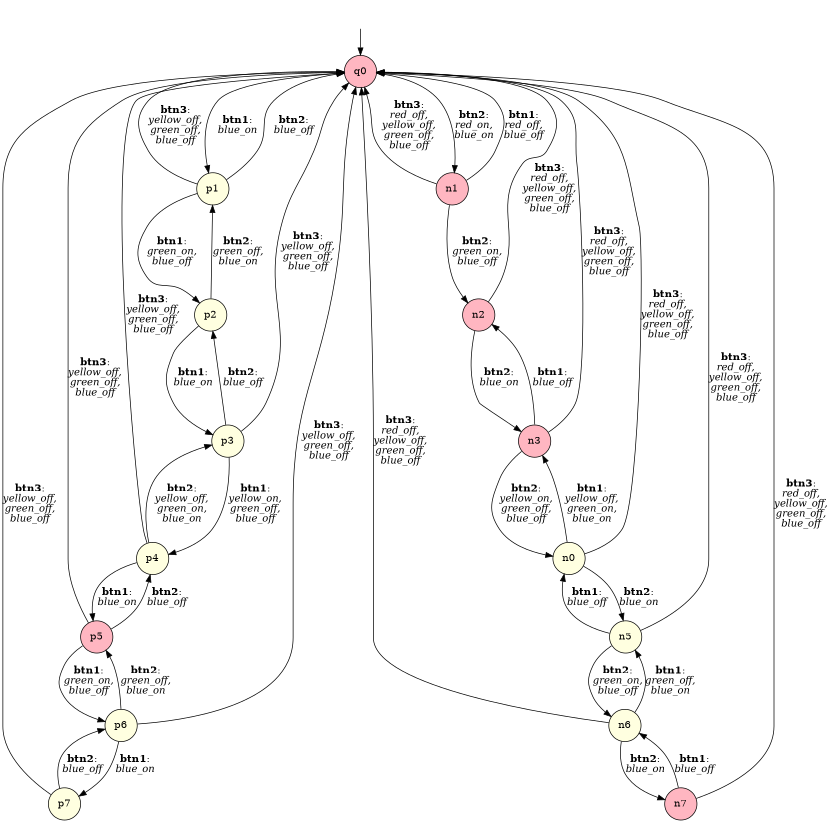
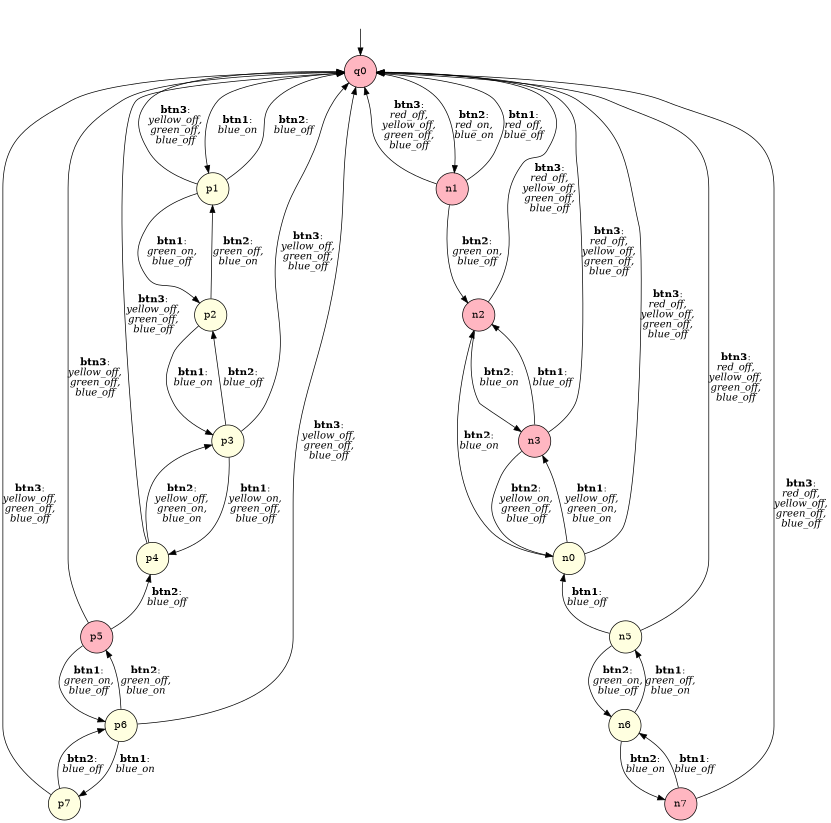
(373, 496) -> none
(104, 580) -> none
(608, 585) -> (462, 471)
